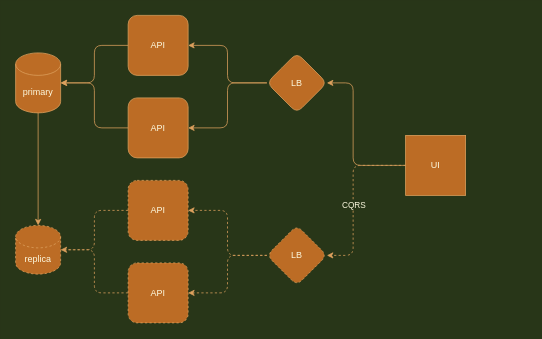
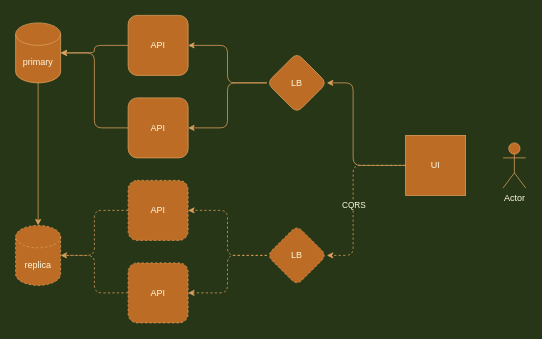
(38, 83) -> (38, 53)
none -> (514, 165)
(38, 250) -> (38, 255)
